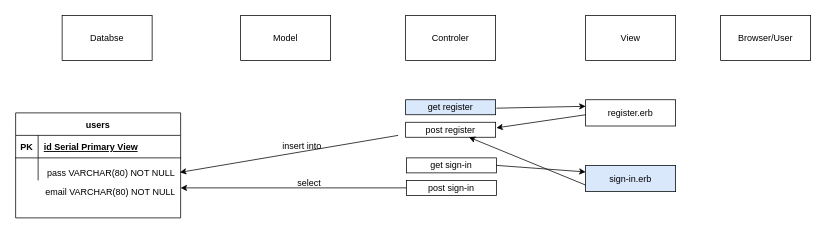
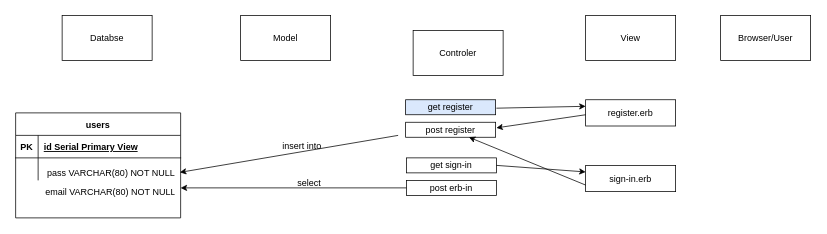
(450, 38) -> (458, 53)
(630, 179) -> (630, 179)
(451, 188) -> (451, 188)
